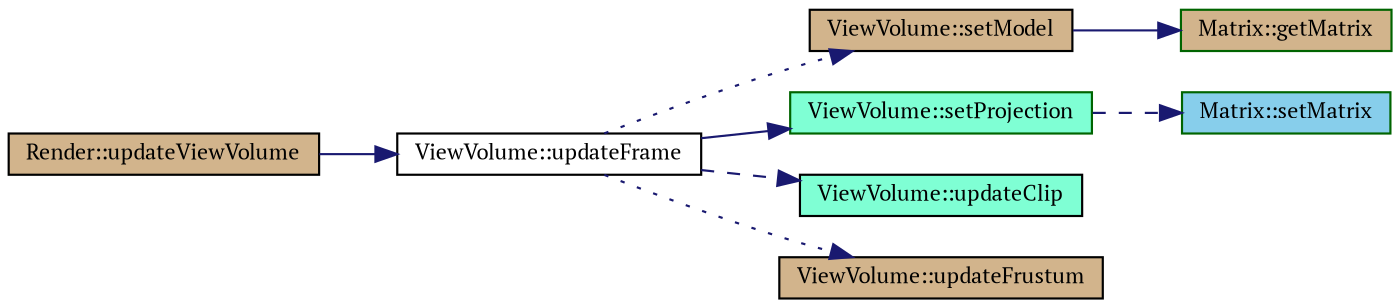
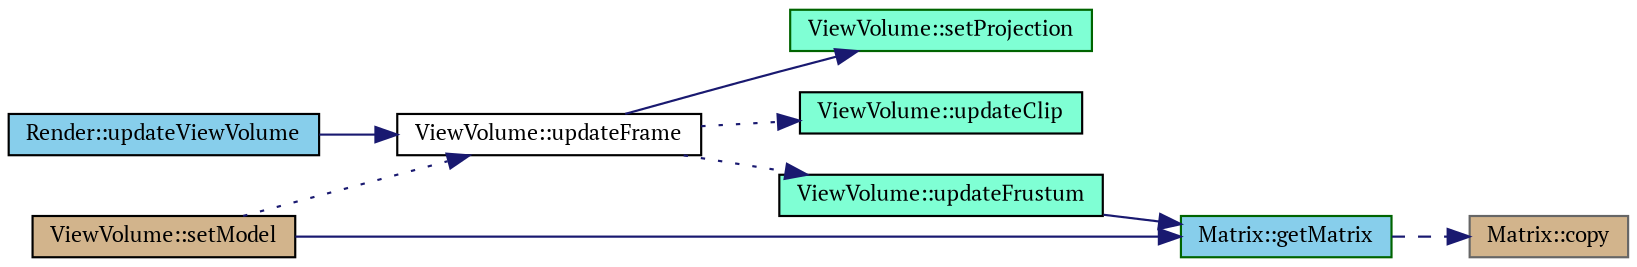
(1286, 30) -> (1286, 237)
(717, 92) -> (345, 189)
(1286, 113) -> none
(164, 154) -> (164, 135)
(739, 174) -> (739, 124)
none -> (1131, 218)
none -> (1549, 237)
(941, 278) -> (941, 195)
